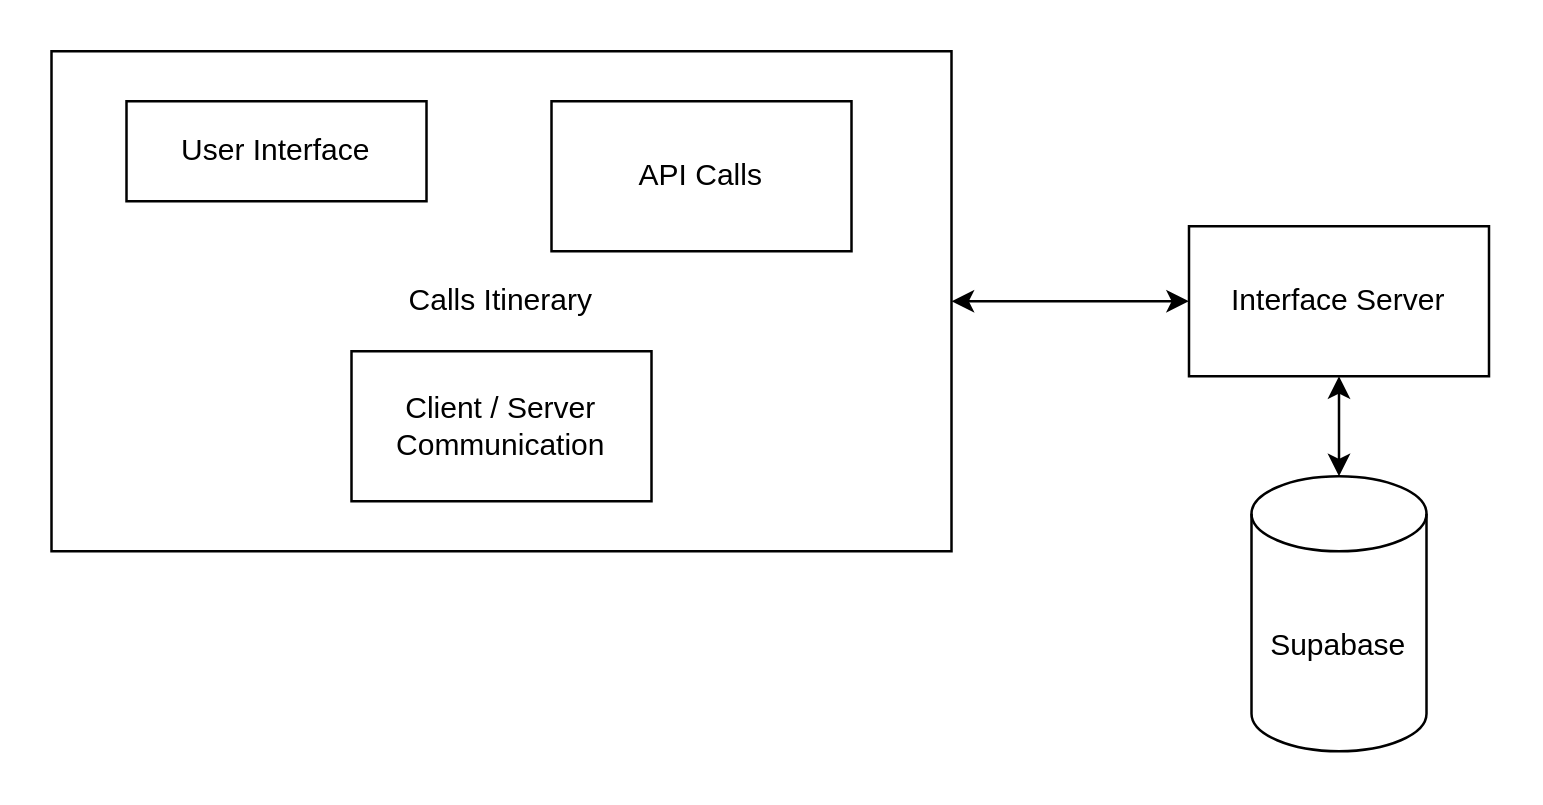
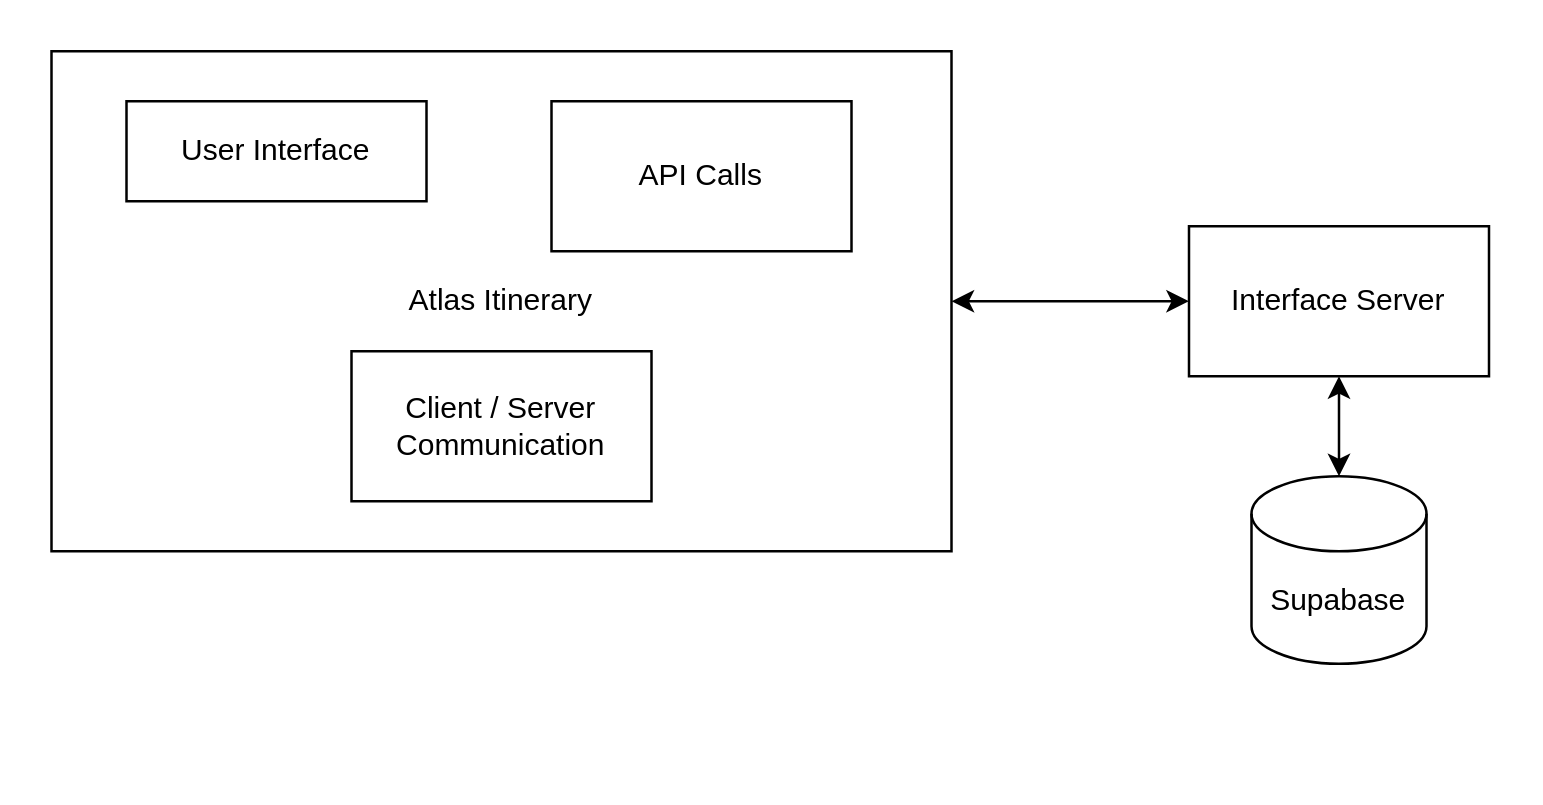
(501, 301) -> (501, 301)
(1339, 614) -> (1339, 570)
